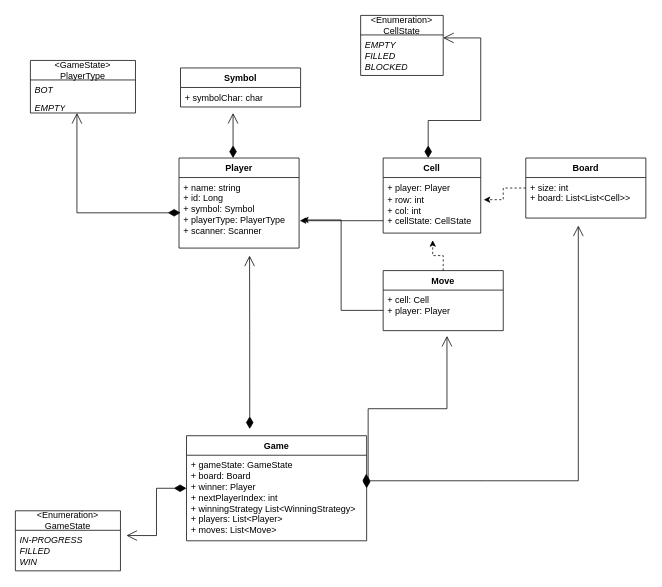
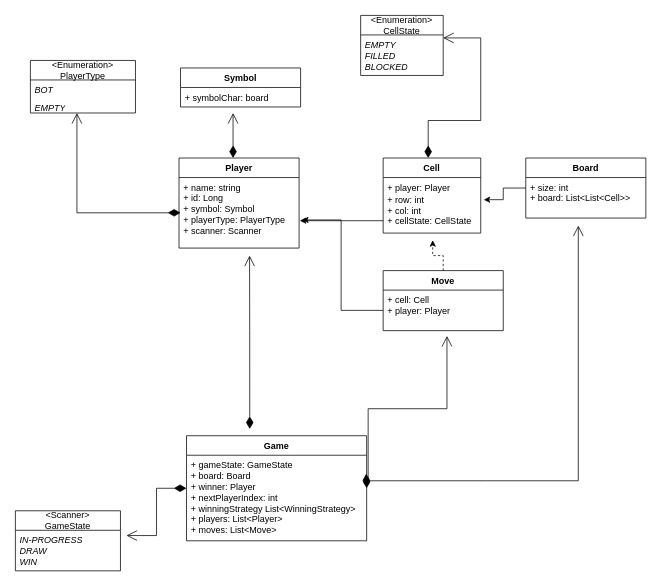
(83, 70) -> (83, 70)
(226, 98) -> (228, 98)
(503, 190) -> (503, 190)
(68, 520) -> (68, 520)
(48, 551) -> (48, 551)
